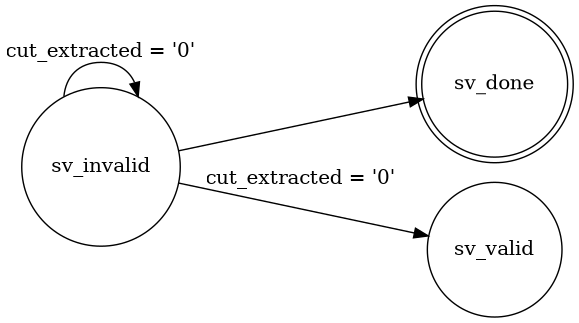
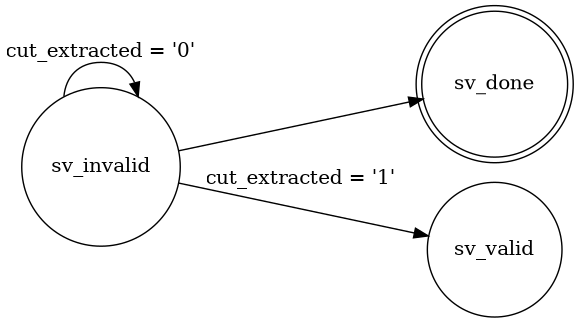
(301, 179) -> (301, 179)
